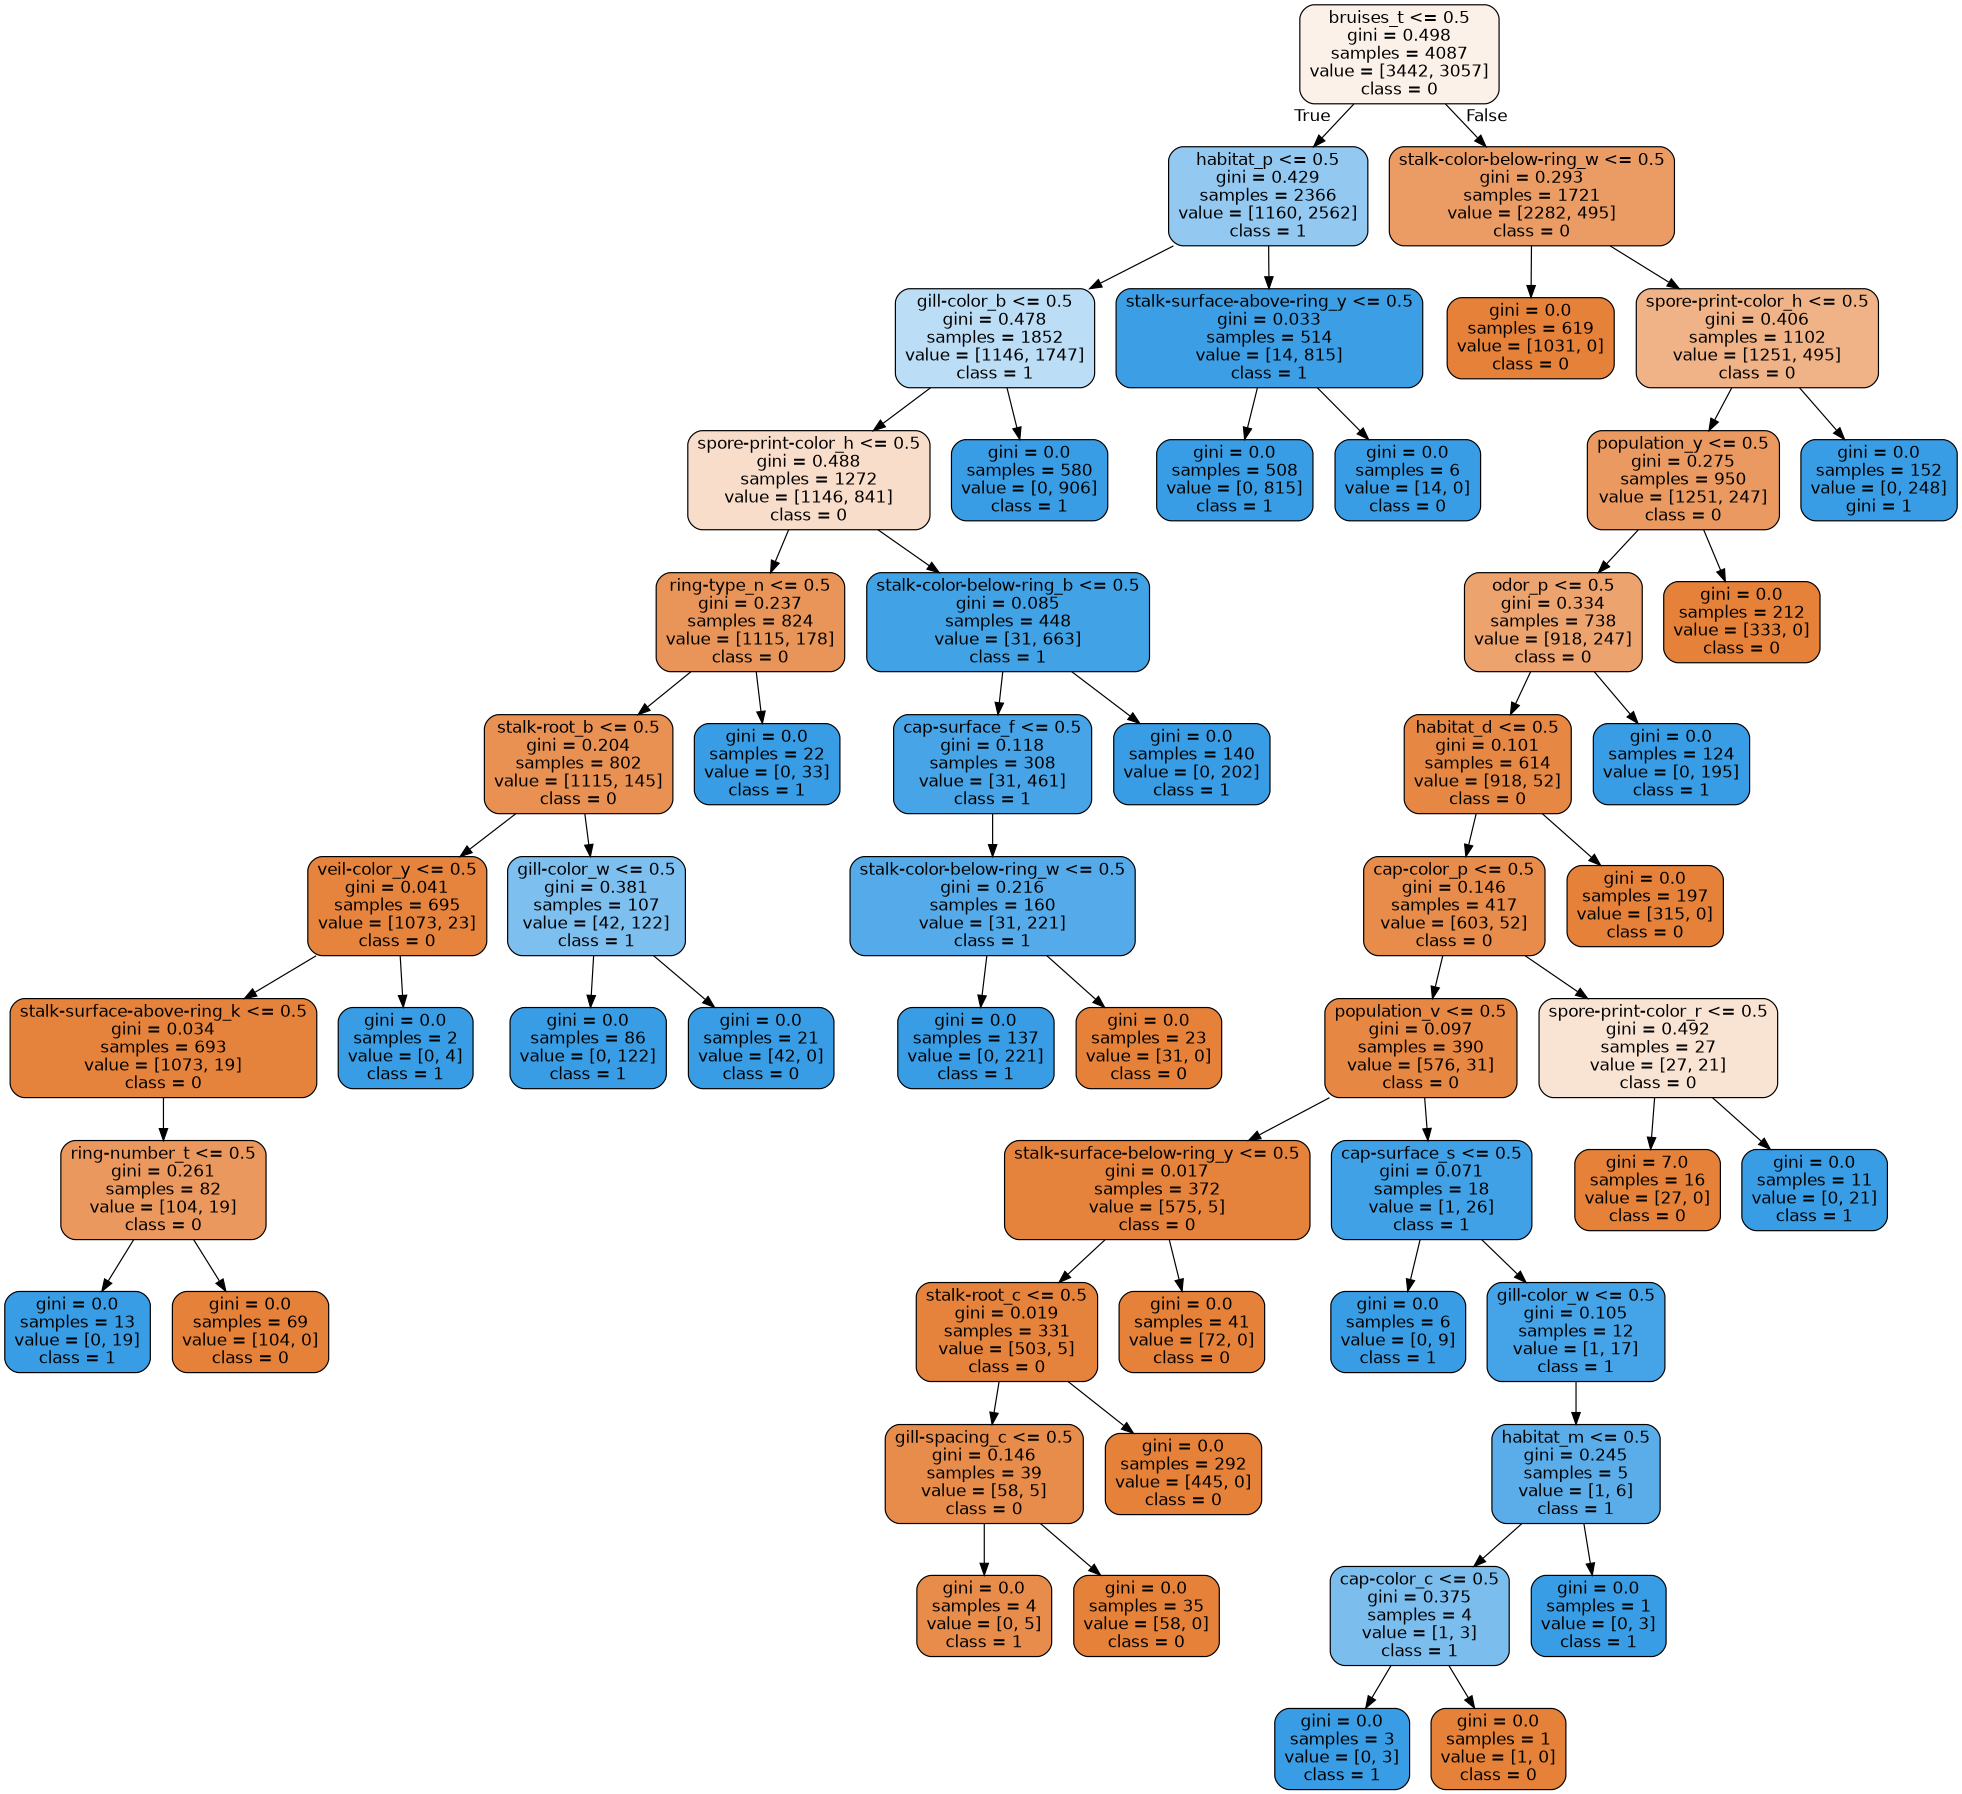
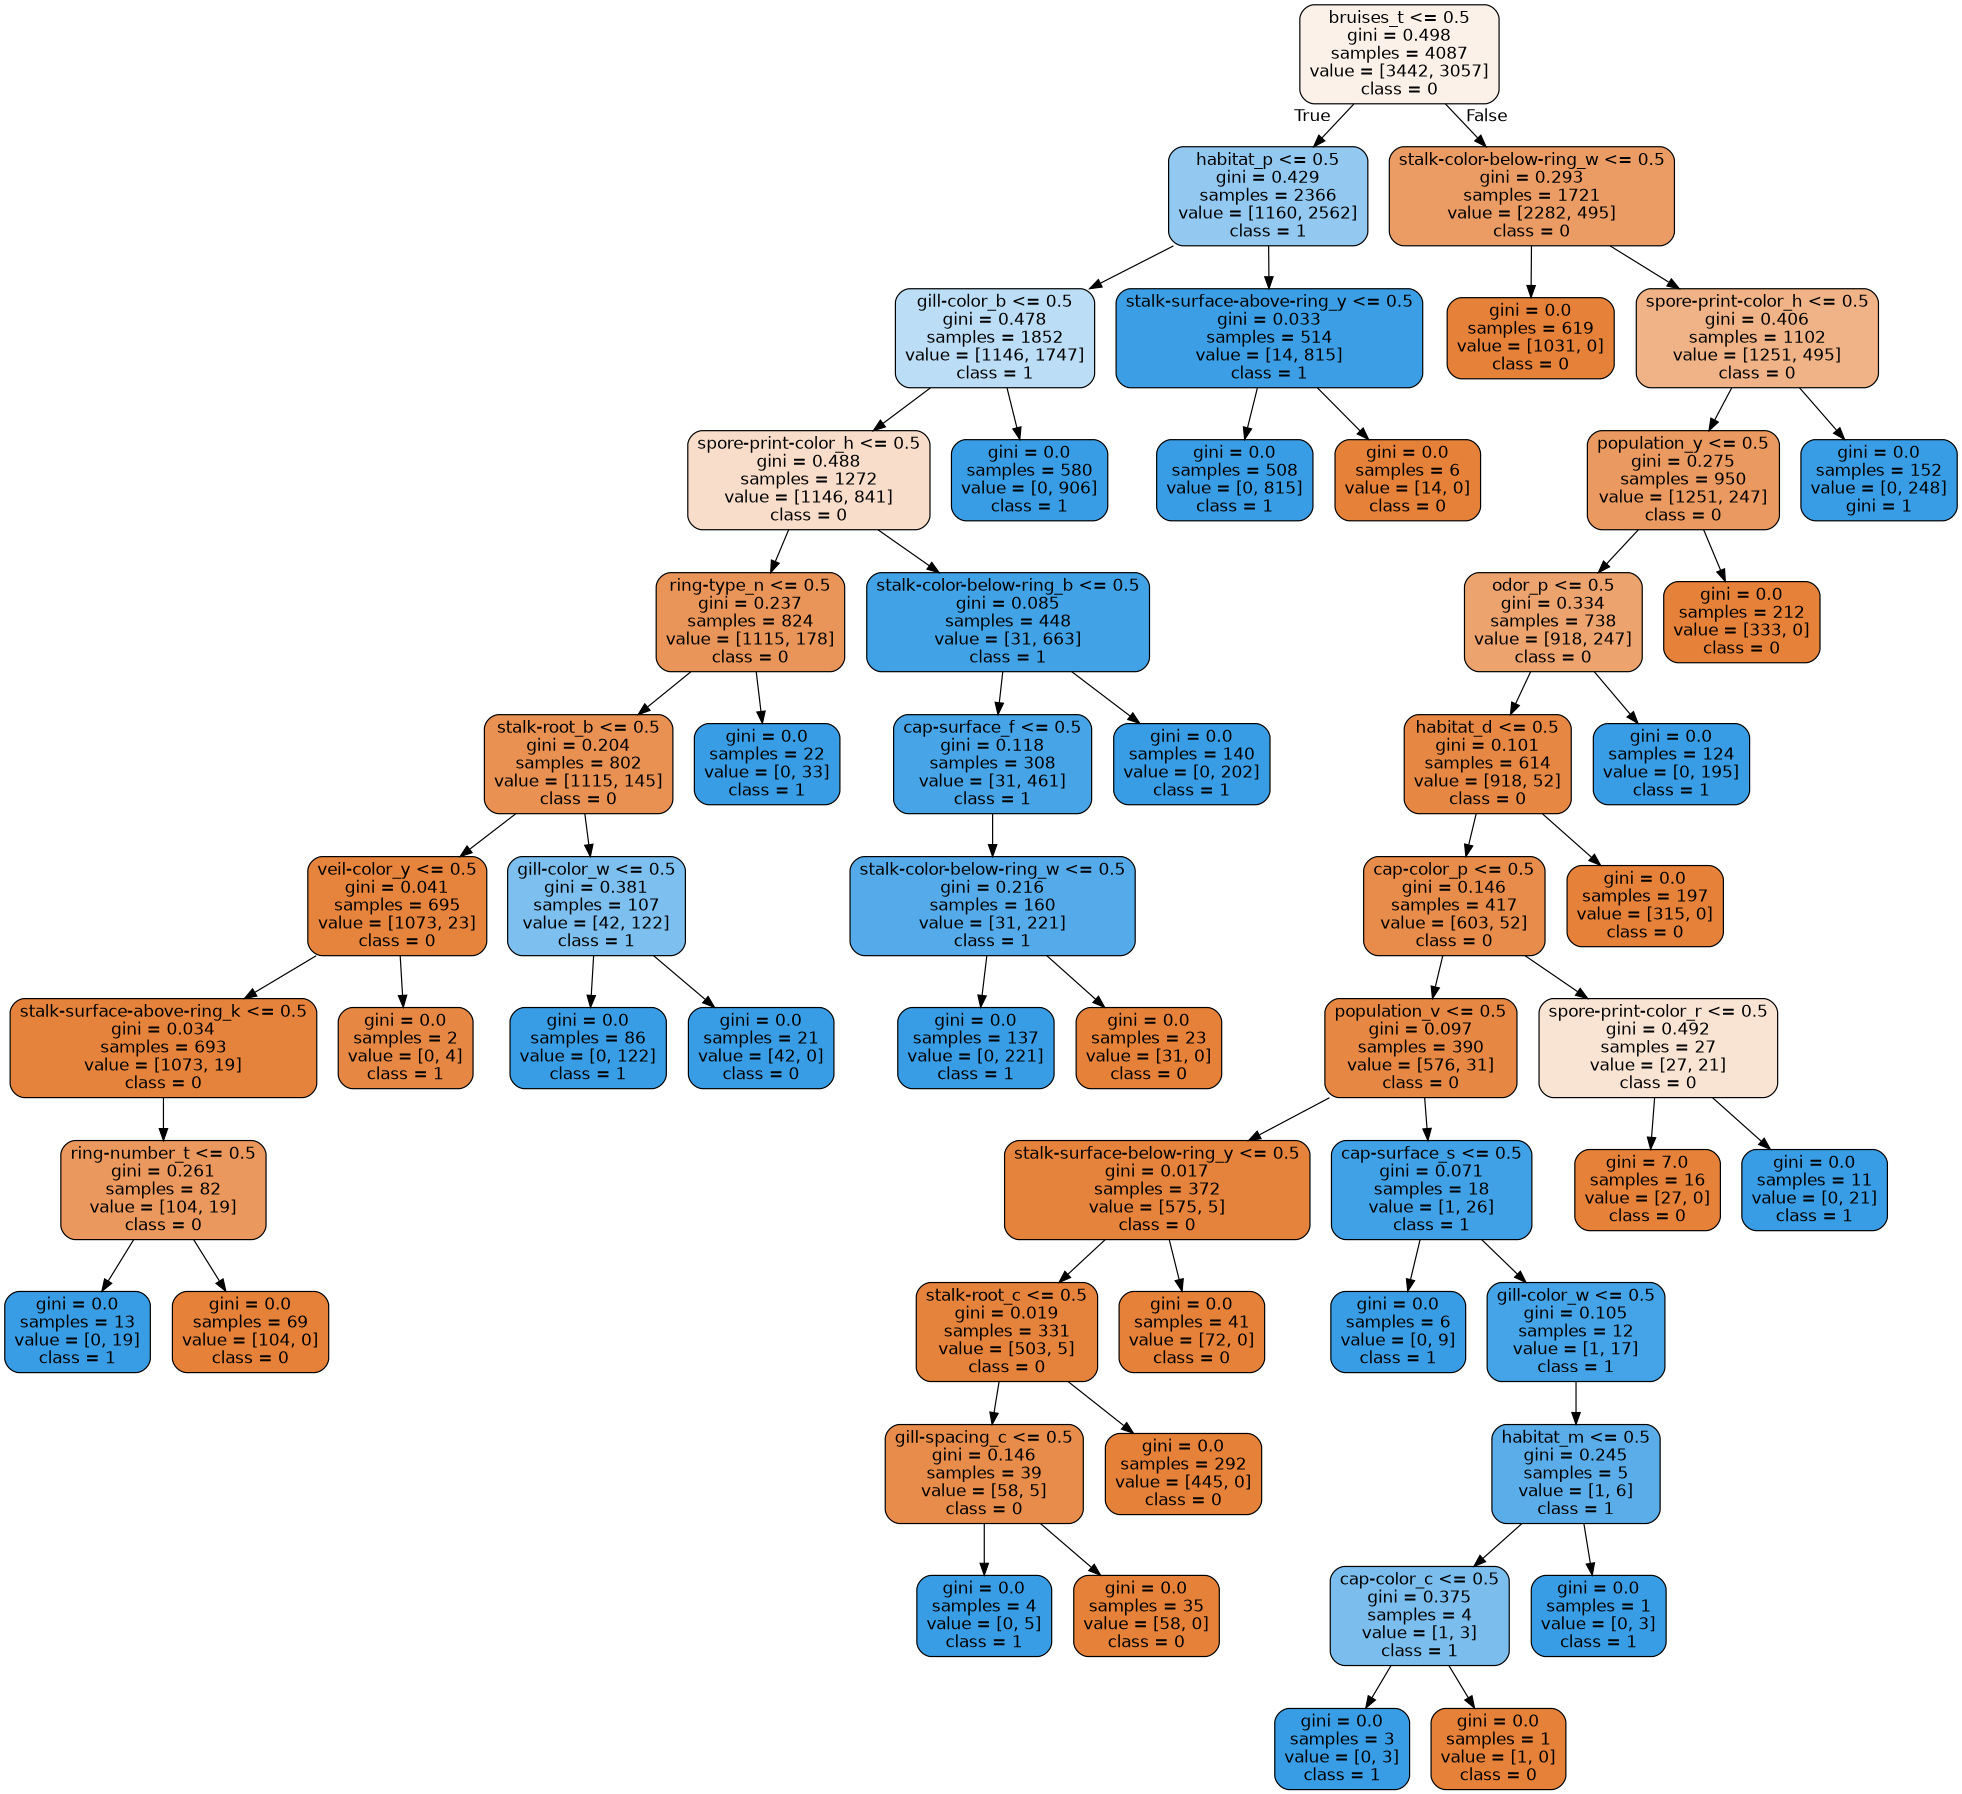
(1408, 480) -> (1408, 480)
(406, 1048) -> (406, 1048)
(984, 1616) -> (984, 1616)
